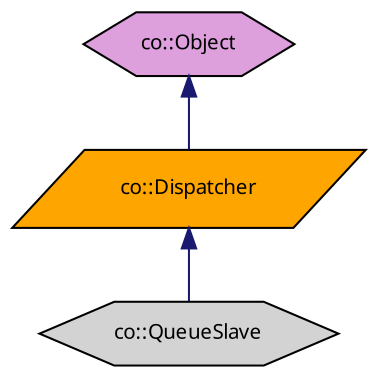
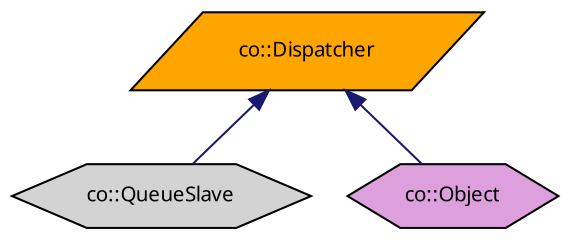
(189, 123) -> (391, 134)
